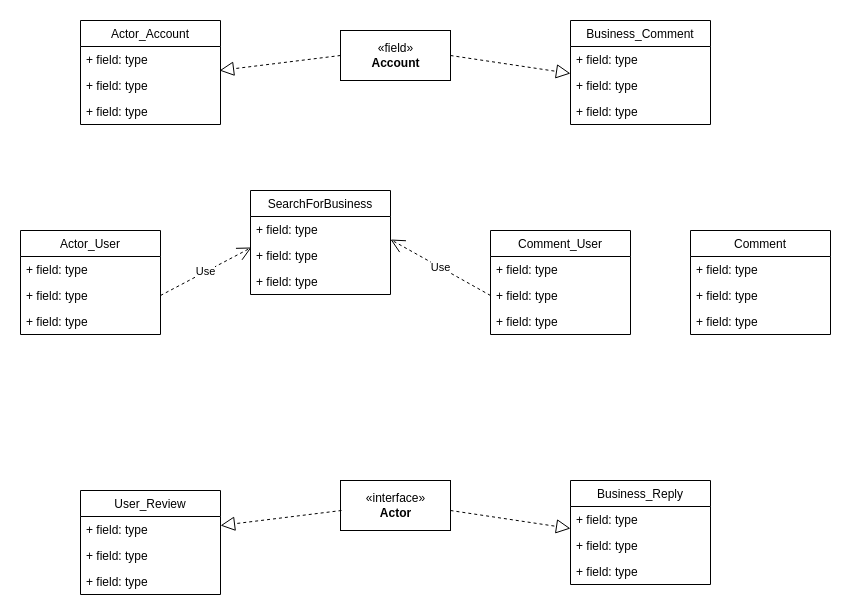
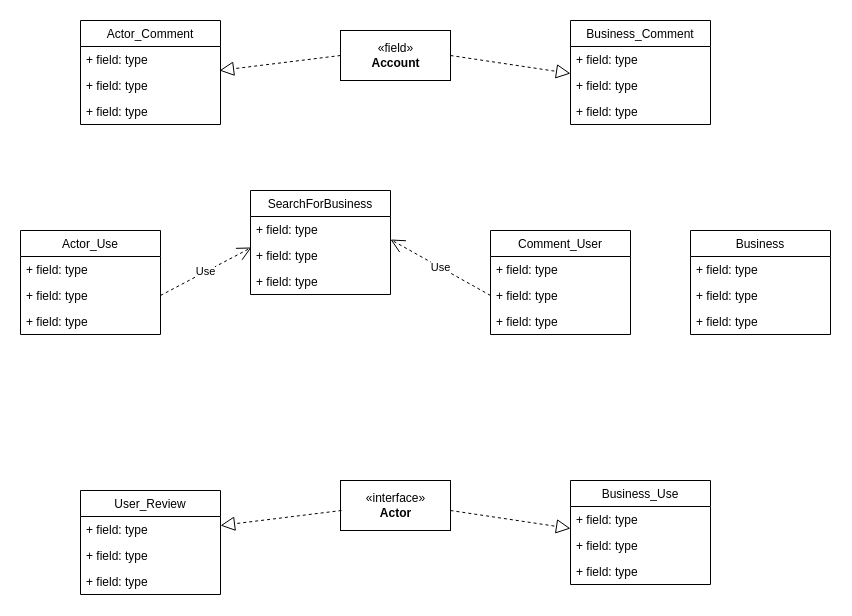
(150, 34) -> (150, 34)
(90, 244) -> (90, 244)
(760, 244) -> (760, 244)
(640, 494) -> (640, 494)
